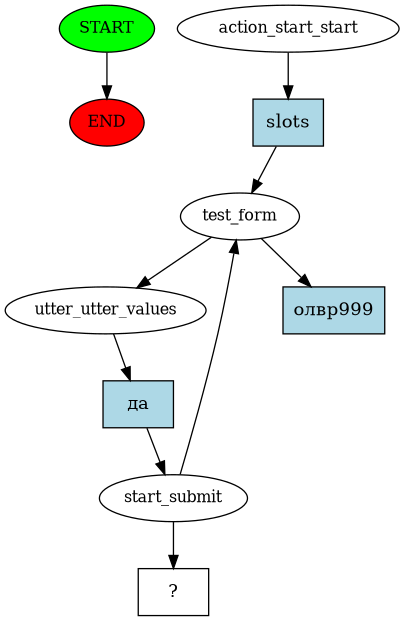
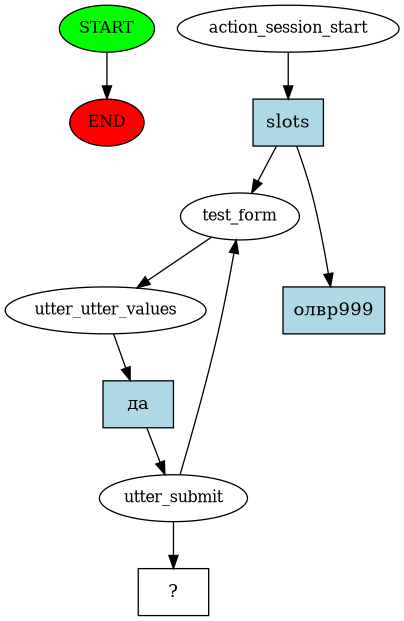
(288, 29) -> (288, 29)
(281, 258) -> (316, 209)
(173, 498) -> (173, 498)
